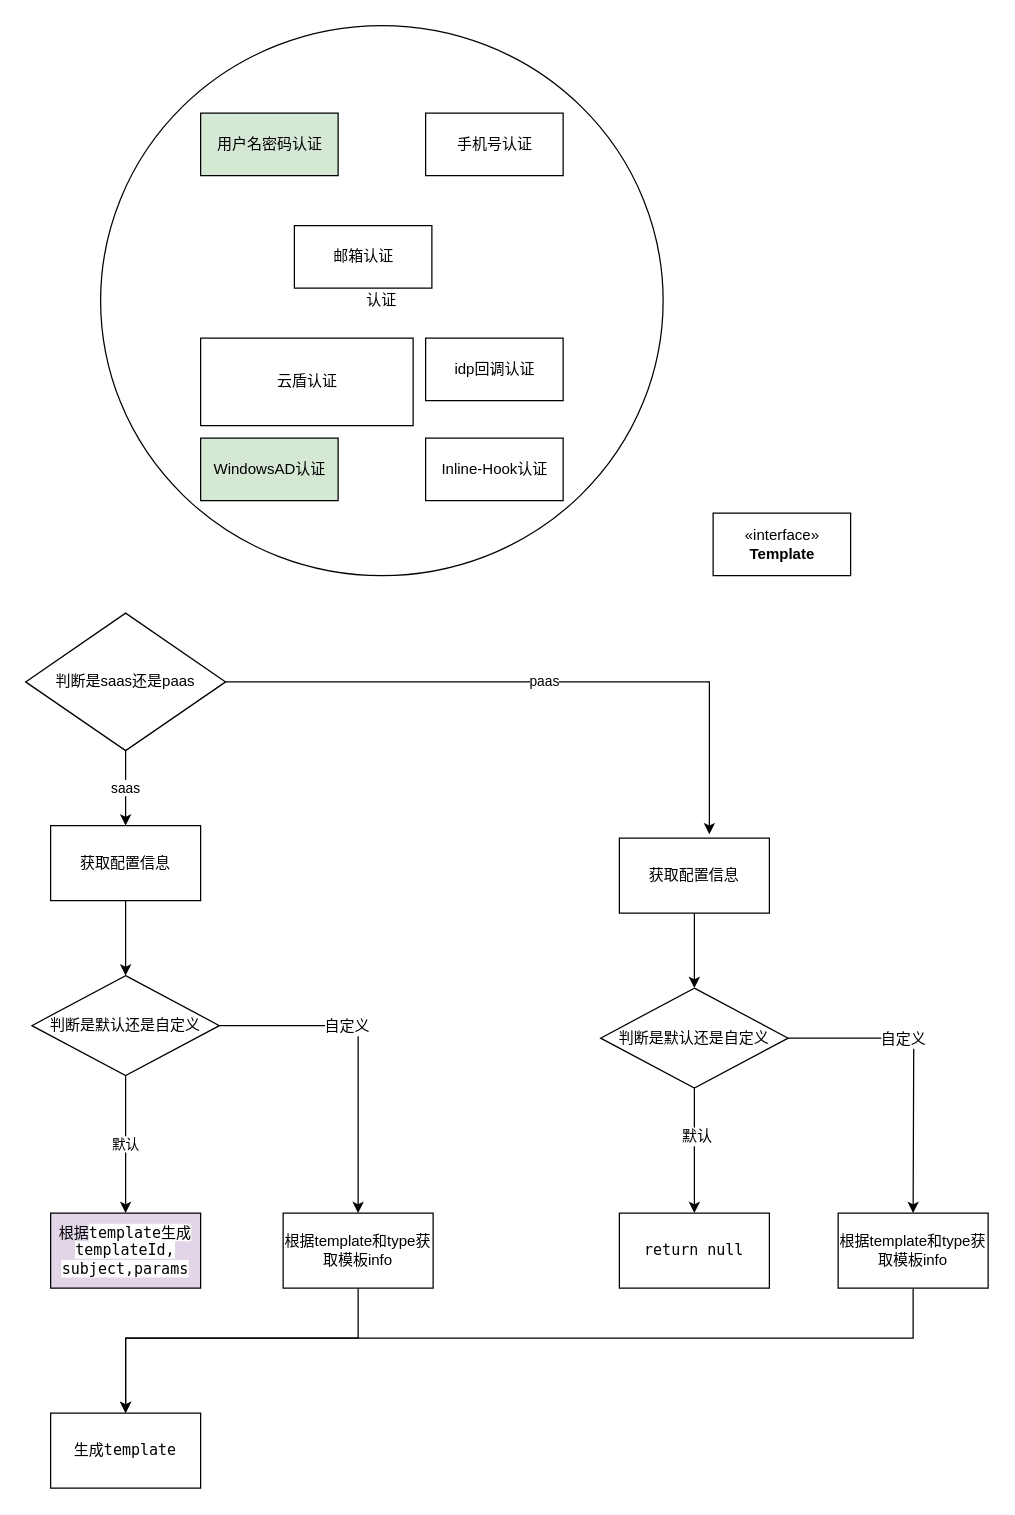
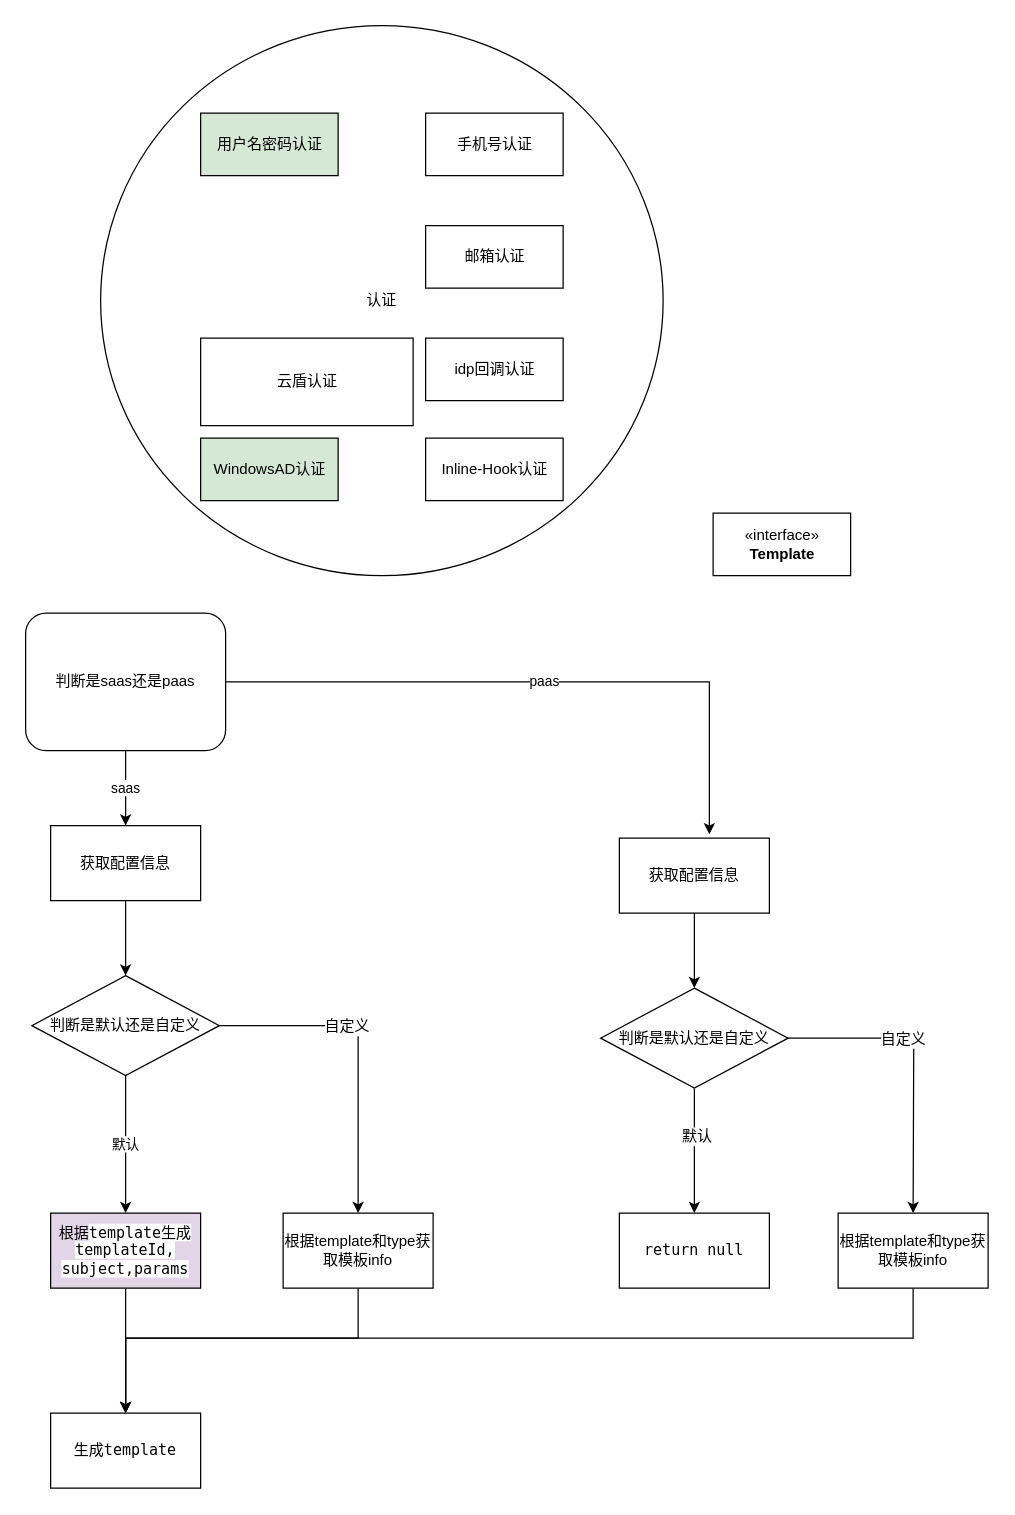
(363, 257) -> (494, 257)
(126, 682) -> (126, 682)
none -> (126, 1311)
